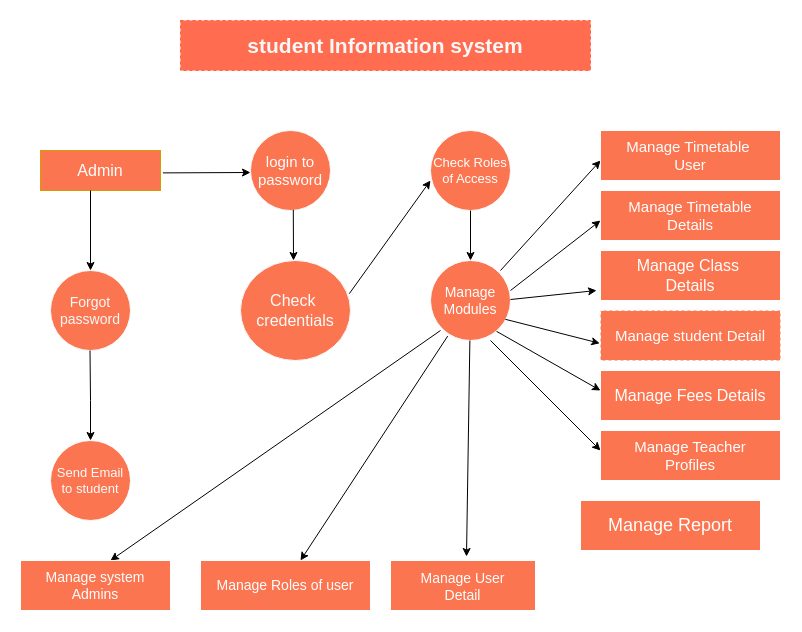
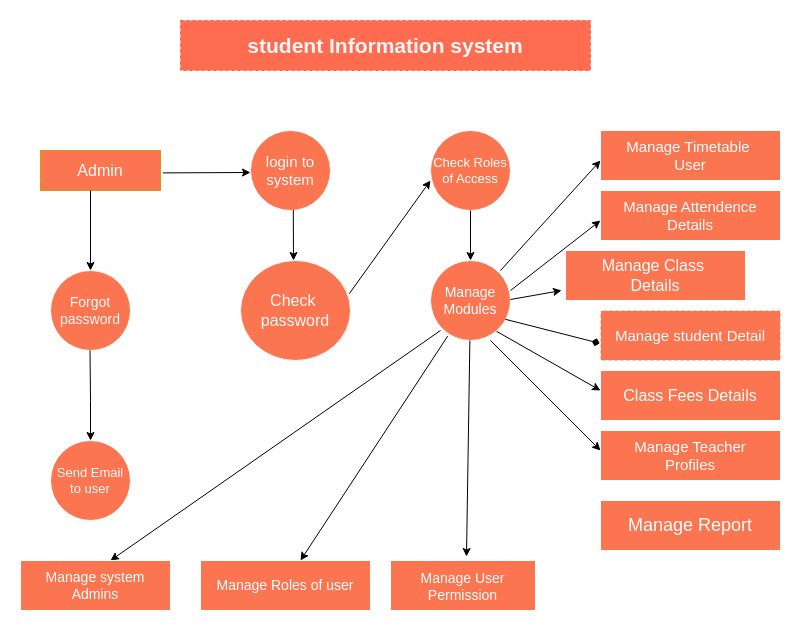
(291, 171) -> (291, 171)
(691, 216) -> (691, 216)
(691, 276) -> (656, 276)
(296, 311) -> (296, 311)
(592, 341) -> (591, 341)
(691, 396) -> (691, 396)
(91, 481) -> (91, 481)
(671, 526) -> (691, 526)
(463, 586) -> (463, 586)
